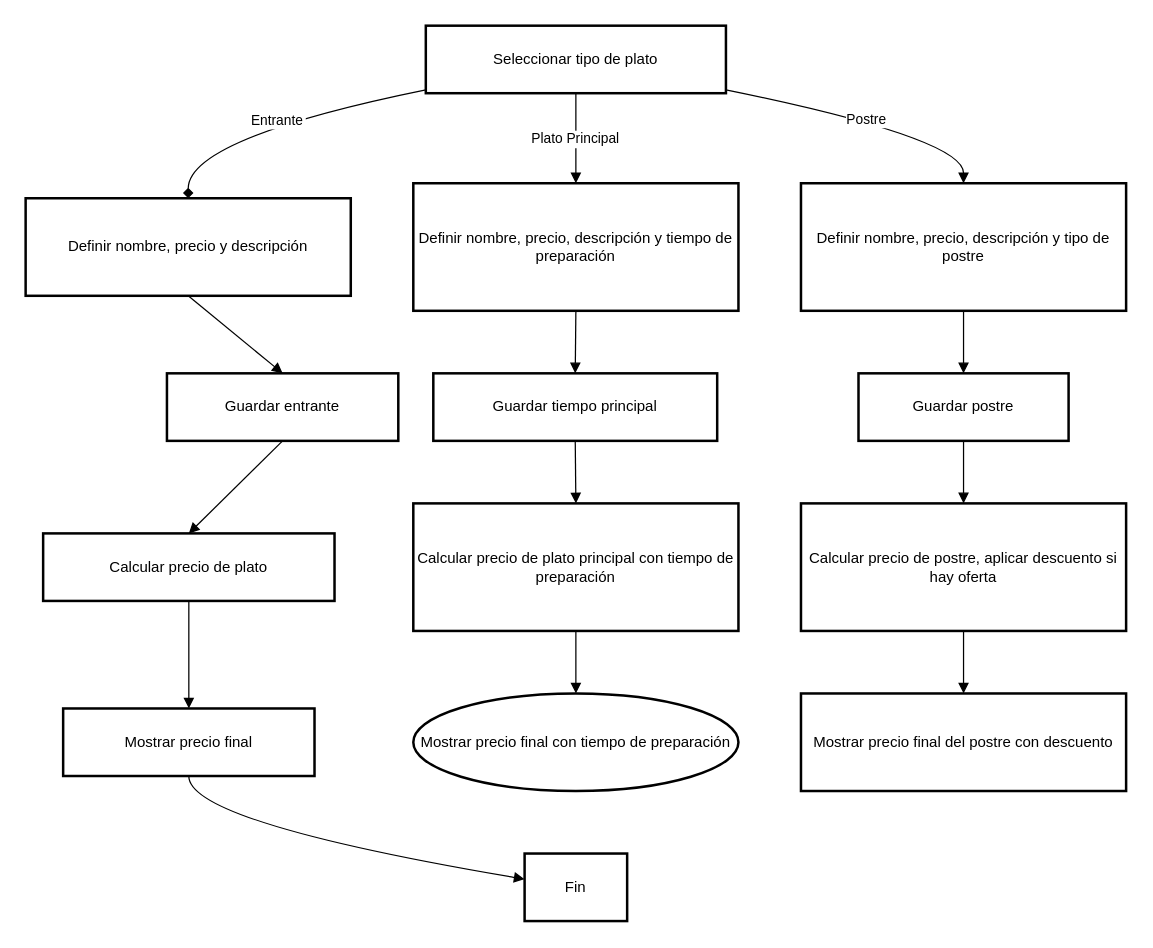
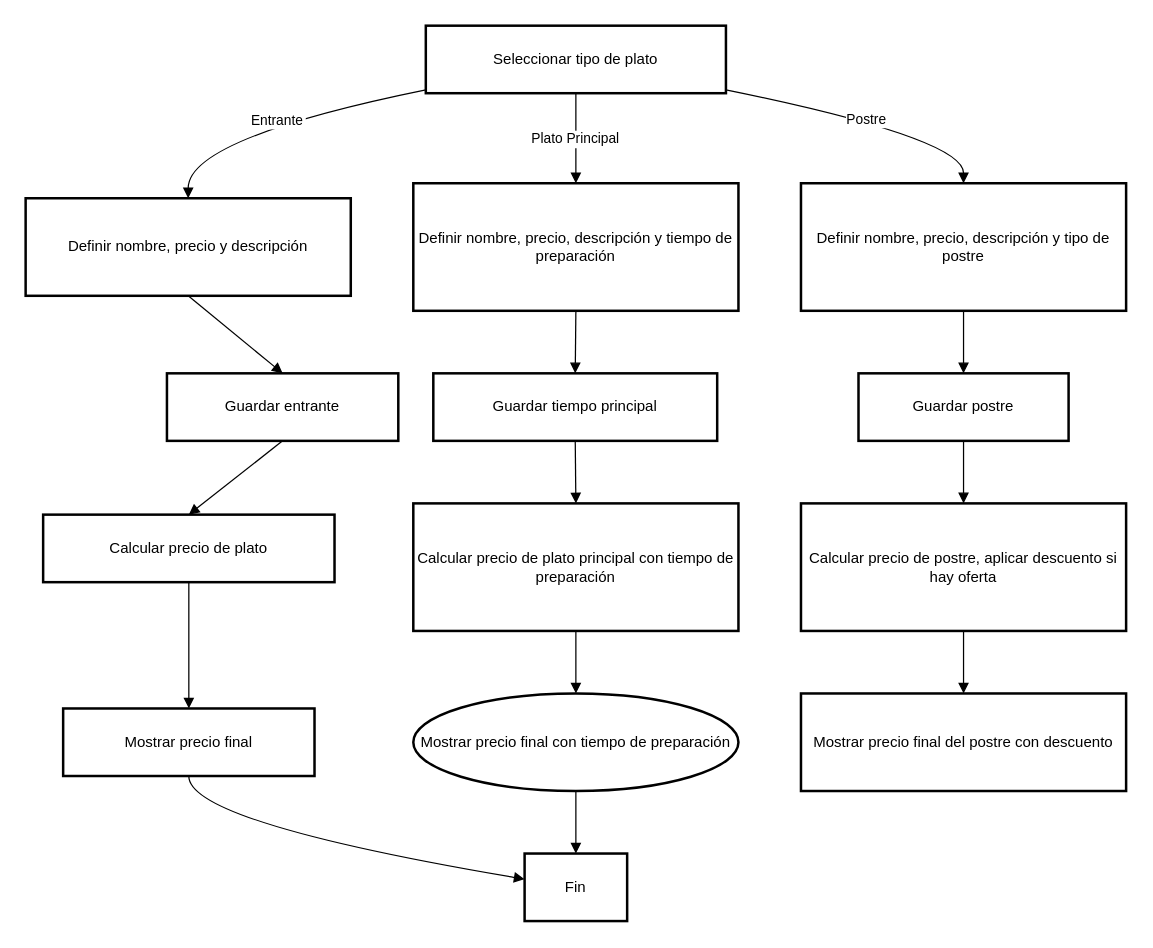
(189, 186) -> (189, 186)
(189, 567) -> (189, 548)
none -> (576, 817)
